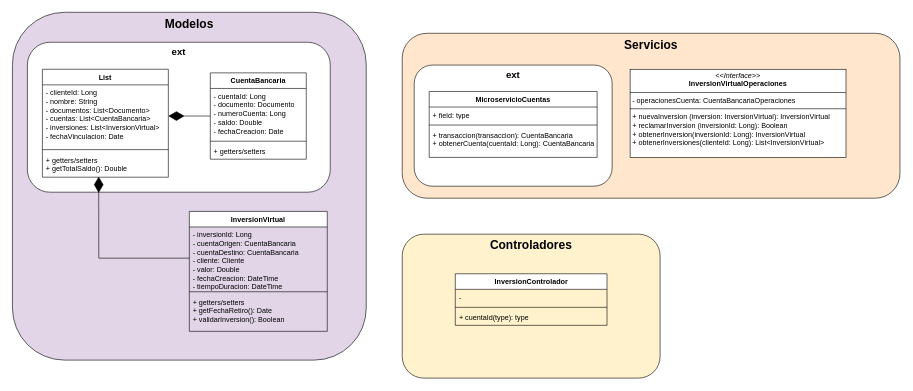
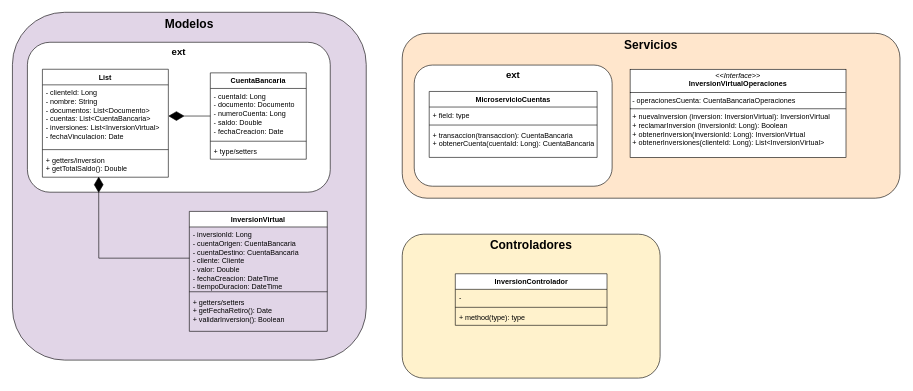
(247, 152) -> (241, 152)
(91, 165) -> (91, 165)
(501, 318) -> (497, 318)
